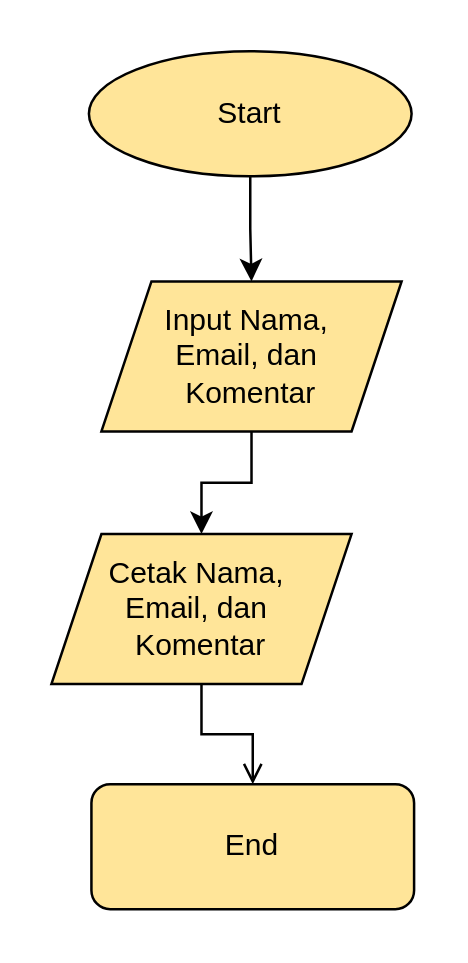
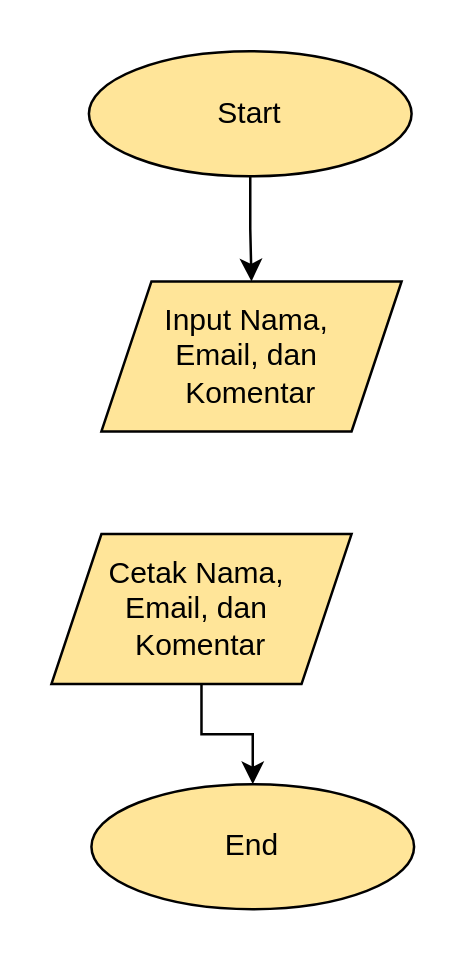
(234, 483) -> none
(253, 770) -> (253, 766)
(253, 846) -> (253, 846)
